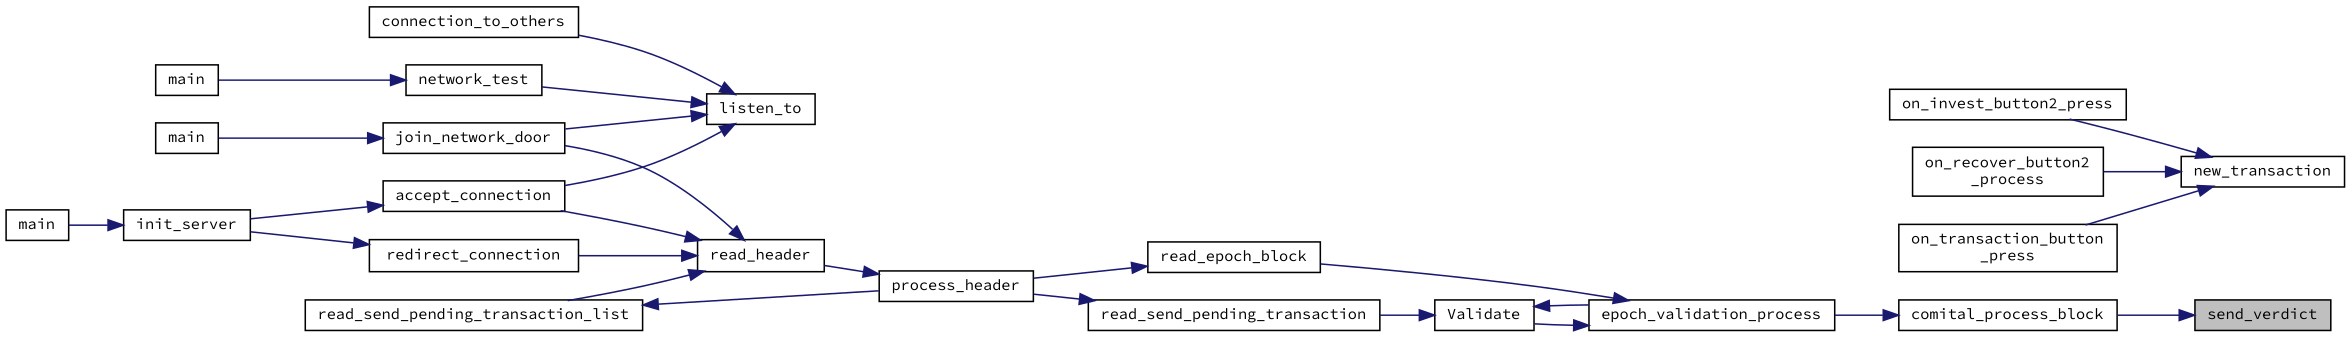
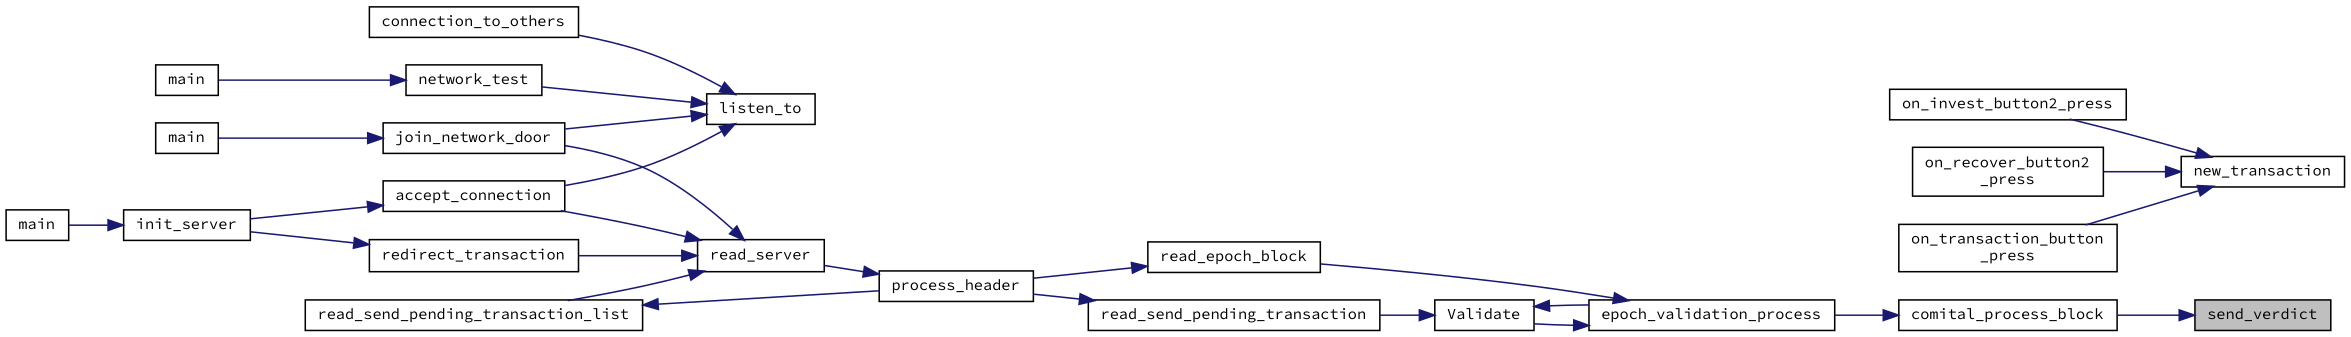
(2008, 172) -> (2008, 172)
(474, 256) -> (474, 256)
(761, 256) -> (761, 256)
